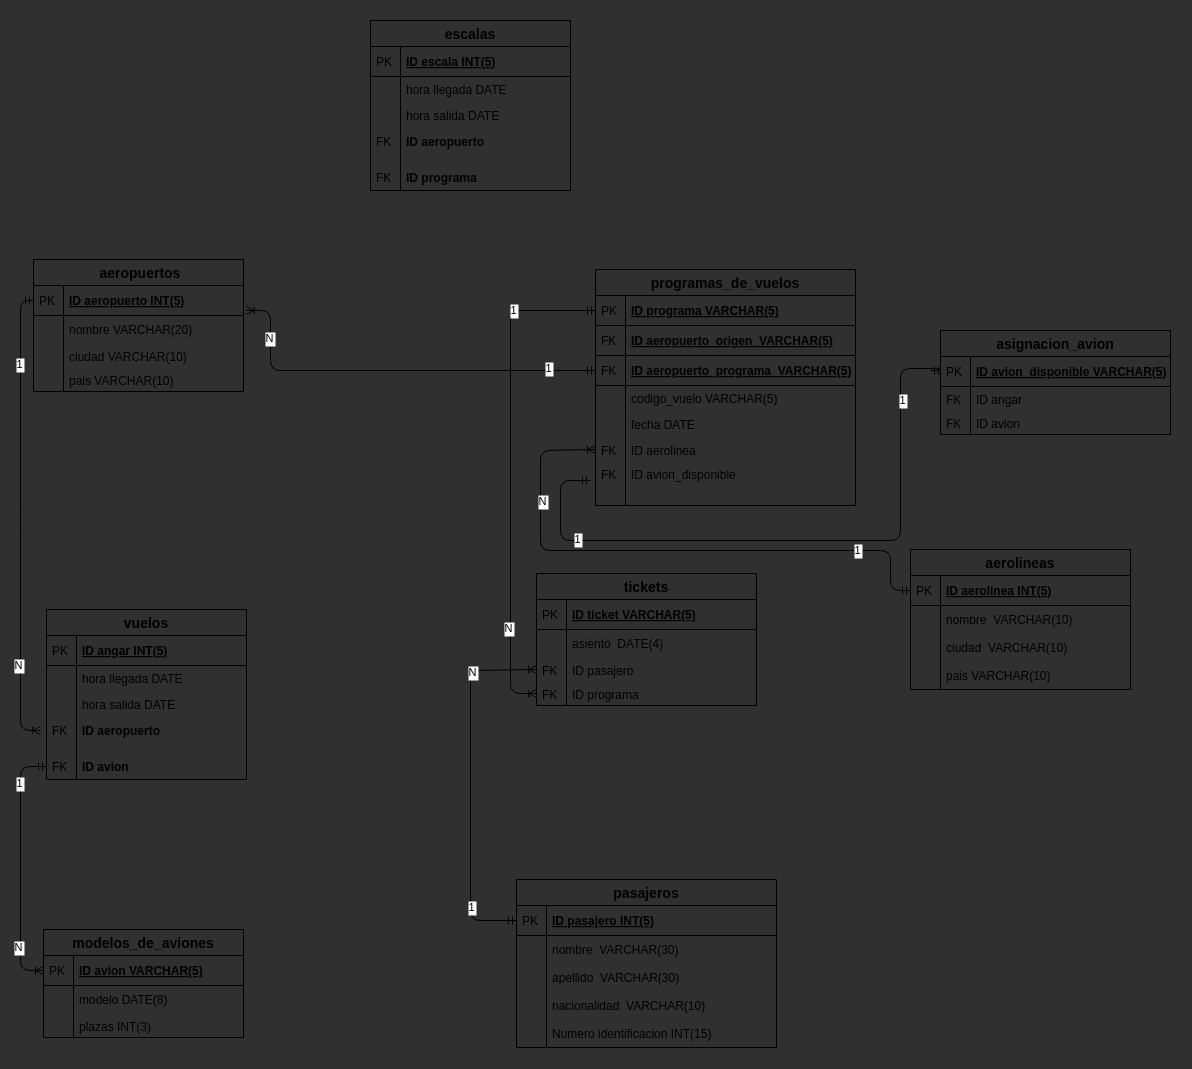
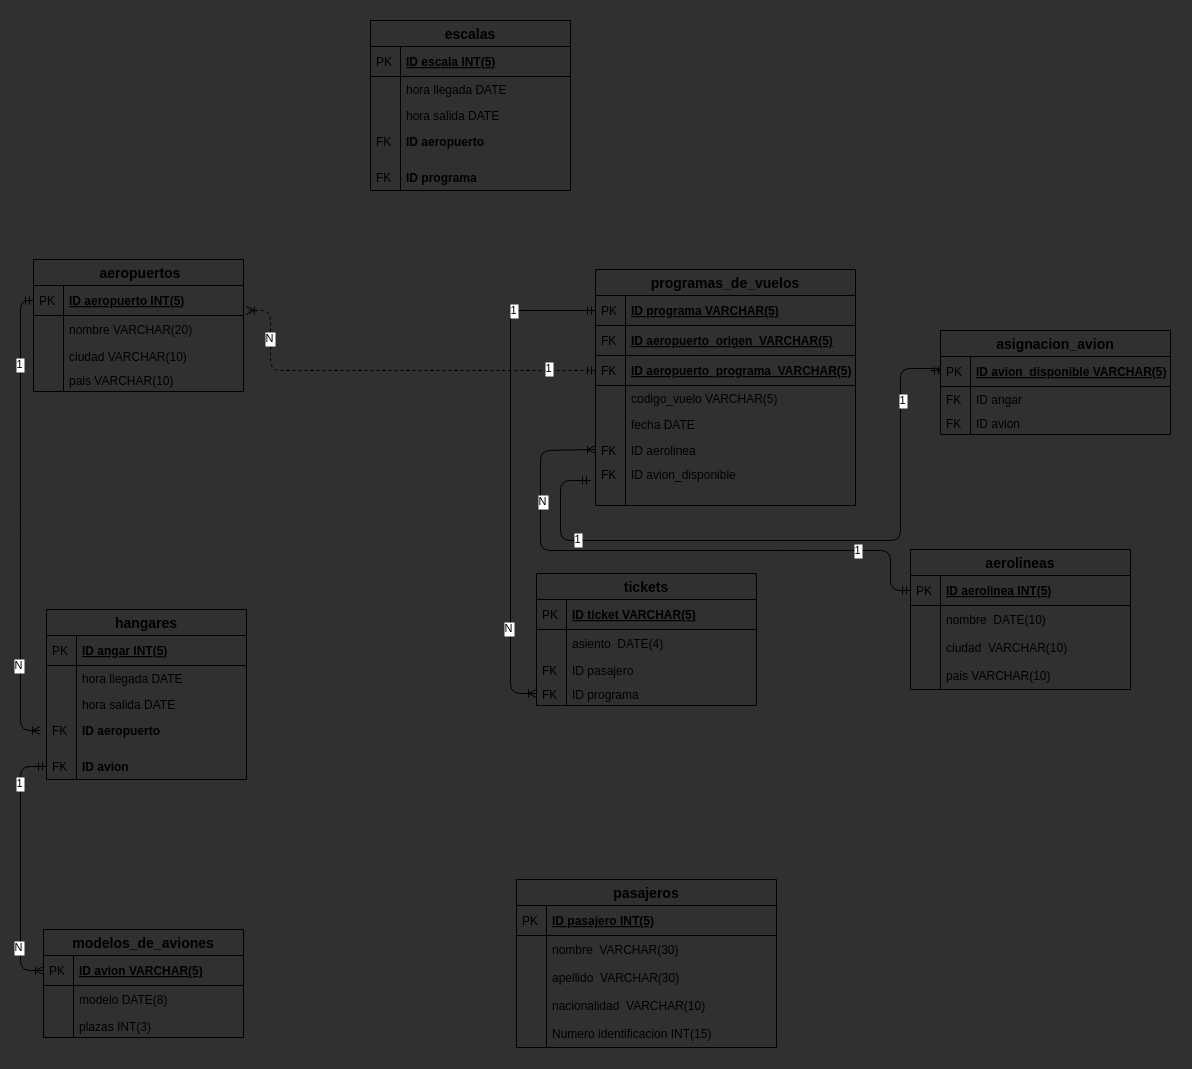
(426, 371) -> (426, 371)
(1008, 620) -> (998, 620)
(146, 623) -> (146, 623)
(471, 908) -> none
